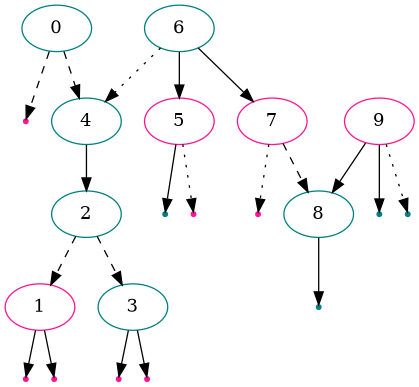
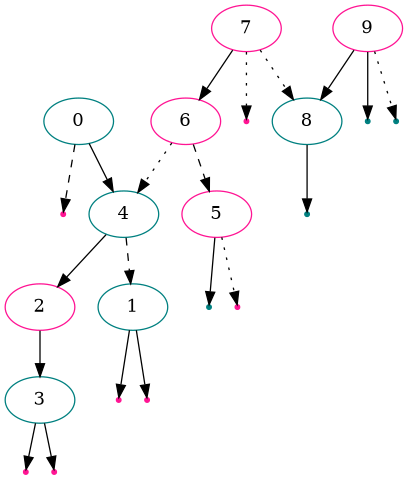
(179, 28) -> (186, 121)
(70, 69) -> (98, 162)
(179, 69) -> (199, 162)
(221, 70) -> (220, 69)
(292, 162) -> (273, 69)
(86, 214) -> (40, 307)
(66, 255) -> (128, 254)
(107, 255) -> (40, 347)
(40, 307) -> (133, 307)
